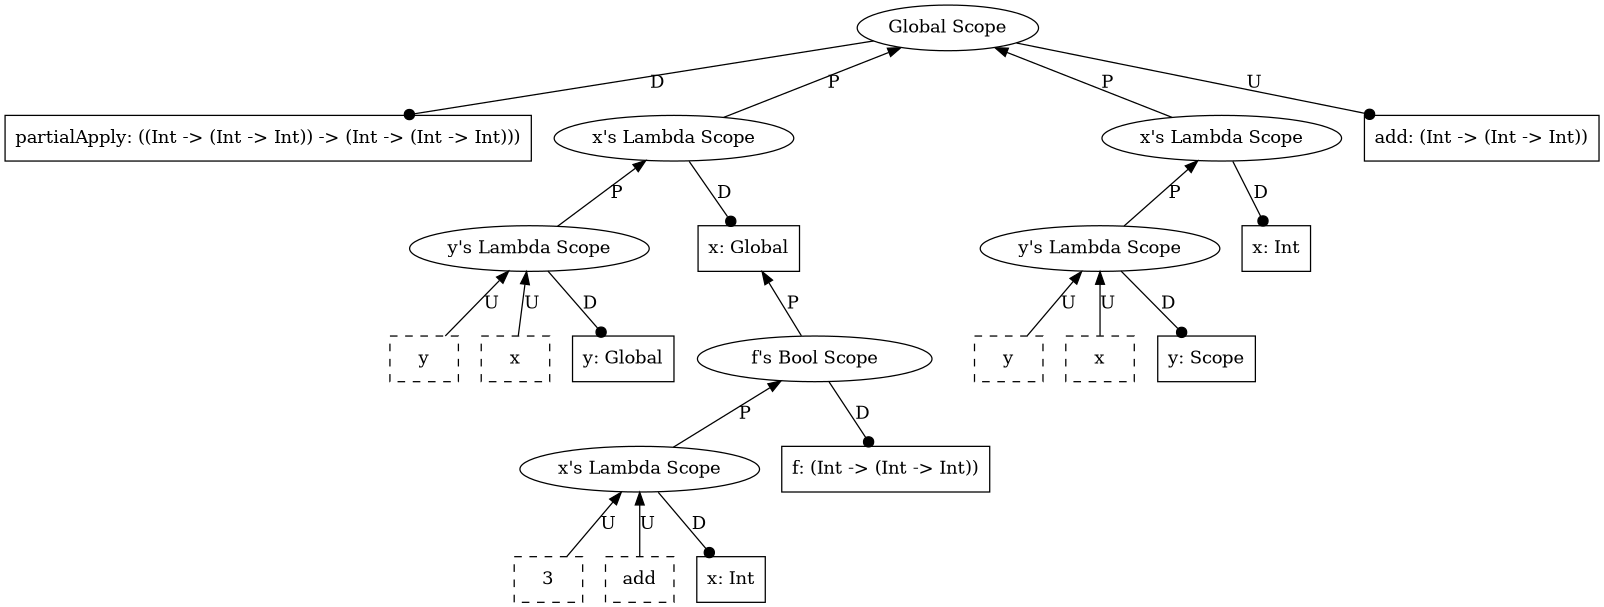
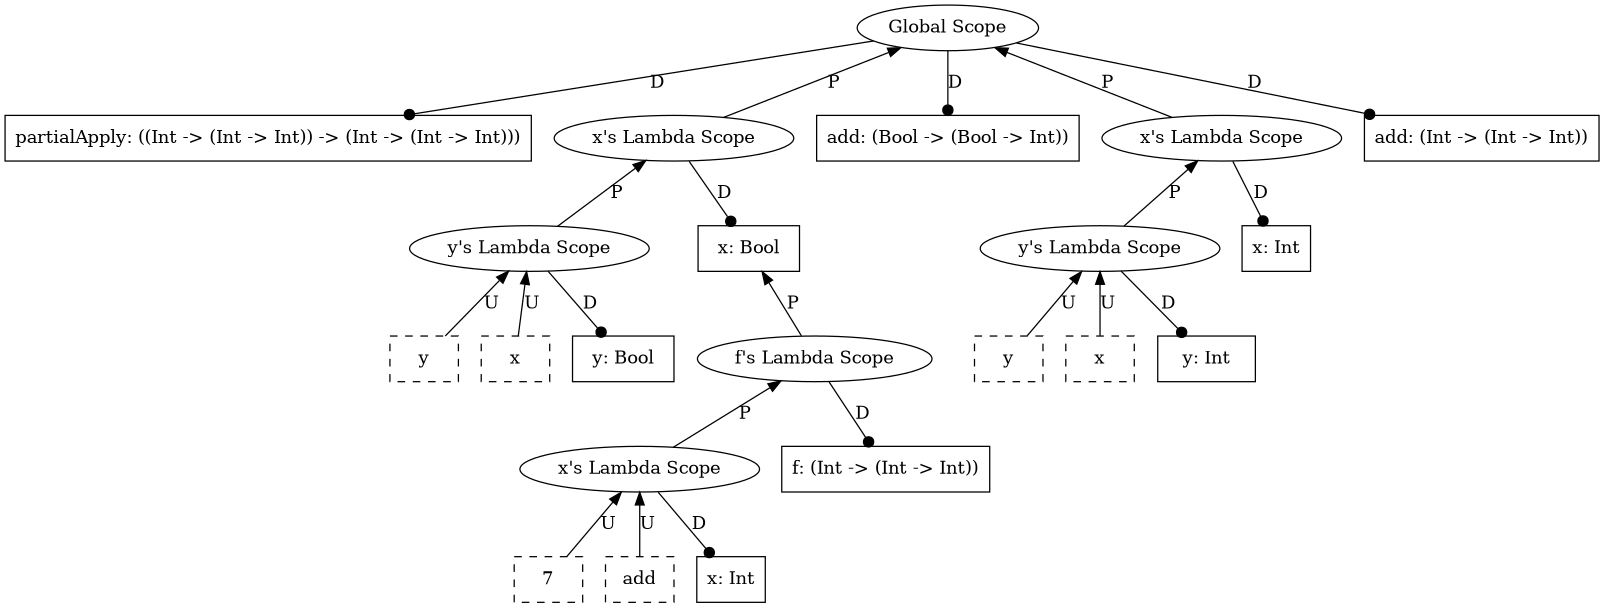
(1255, 83) -> (1255, 83)
none -> (948, 138)
(749, 249) -> (749, 249)
(623, 359) -> (623, 359)
(815, 359) -> (815, 359)
(1207, 359) -> (1207, 359)
(548, 580) -> (548, 580)
